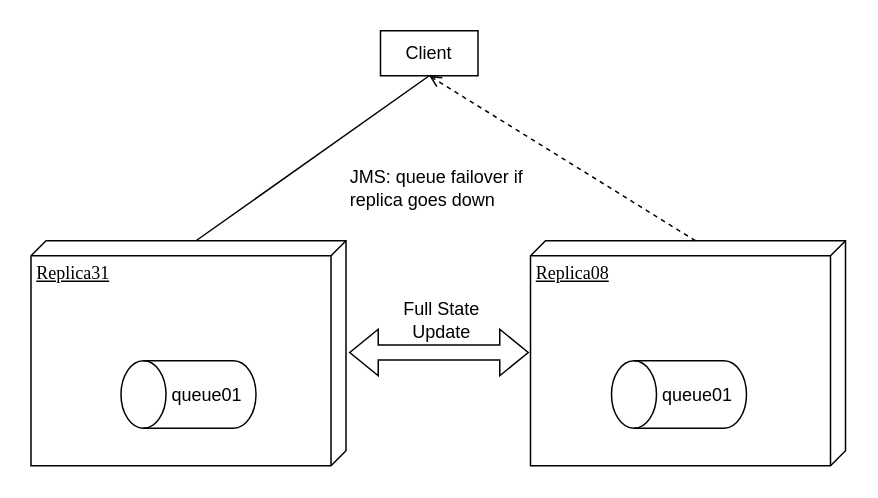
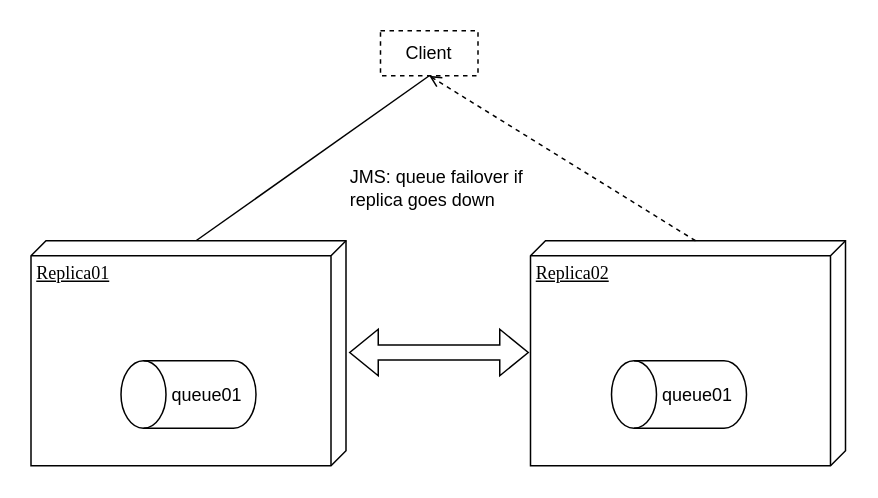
(429, 53) -> (429, 53)
(77, 274) -> (77, 274)
(577, 274) -> (577, 274)
(442, 320) -> none
